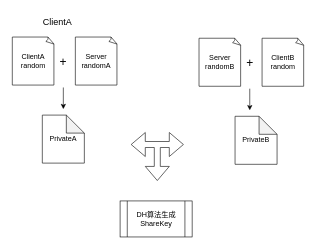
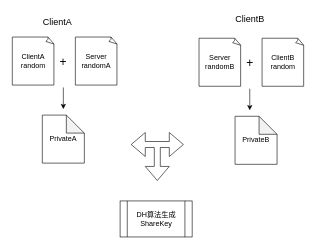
none -> (250, 18)
